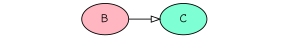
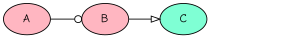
none -> (27, 19)
